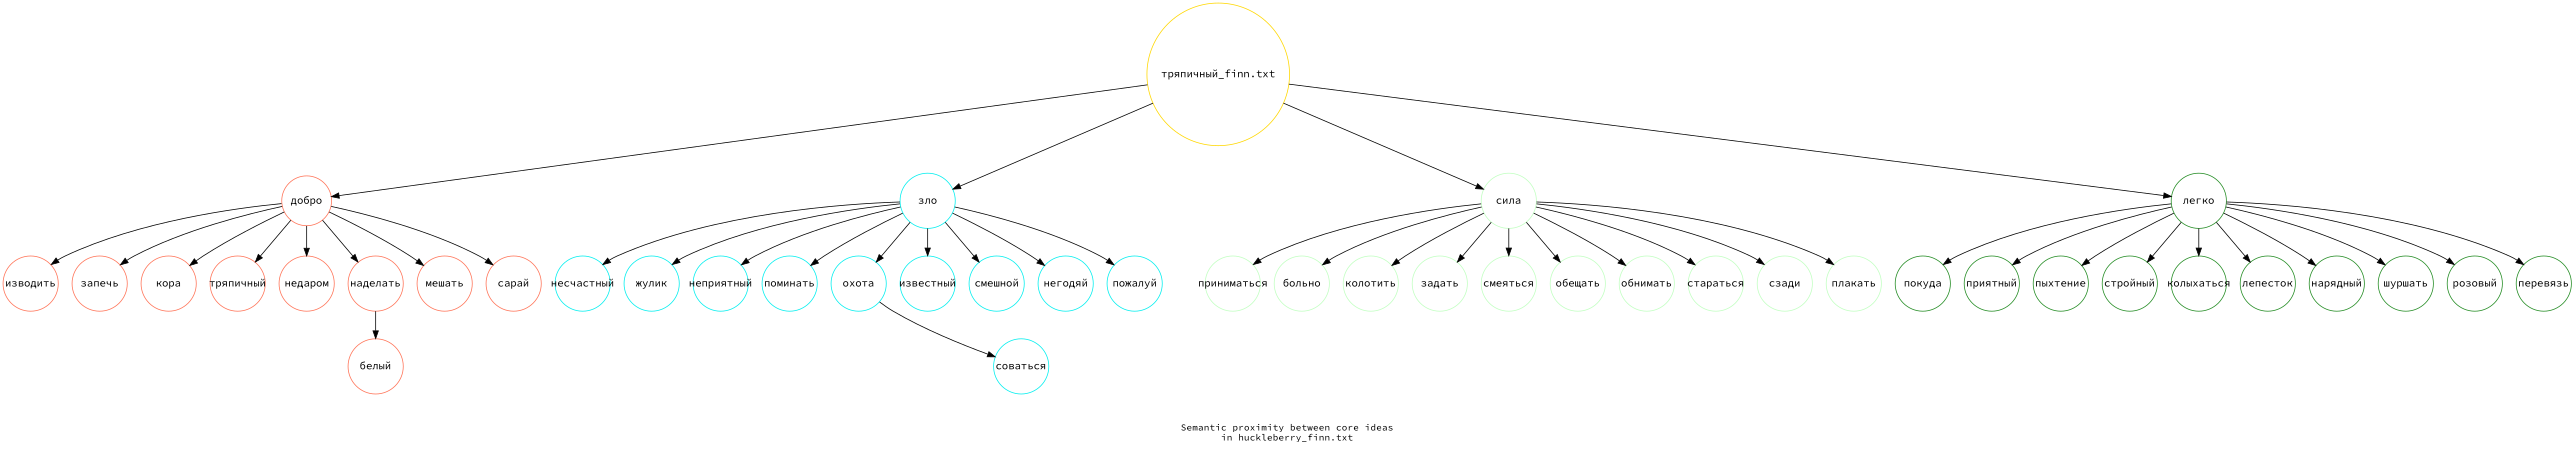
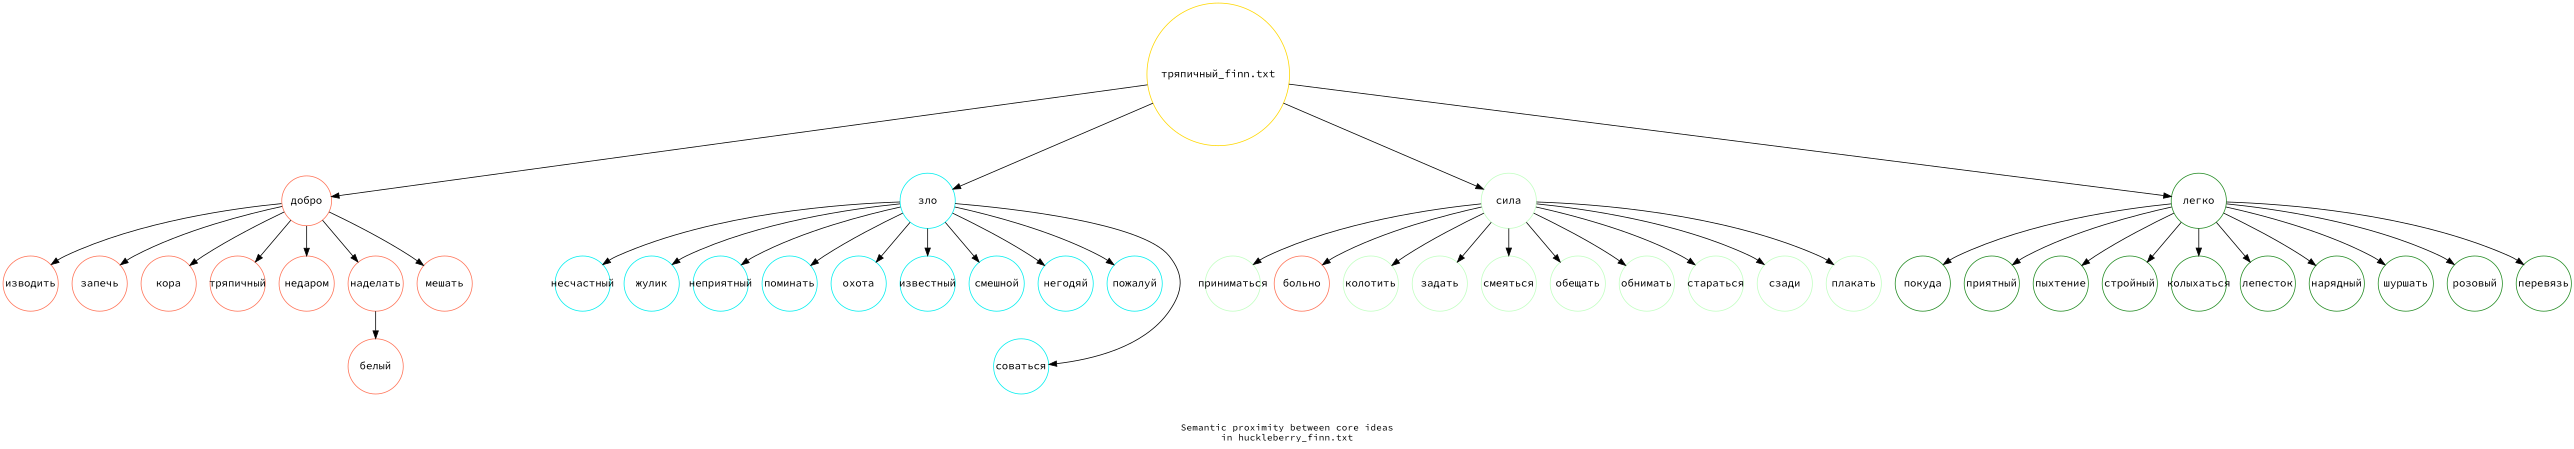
(514, 284) -> none
(1302, 284) -> (1302, 284)
(932, 331) -> (1155, 245)
